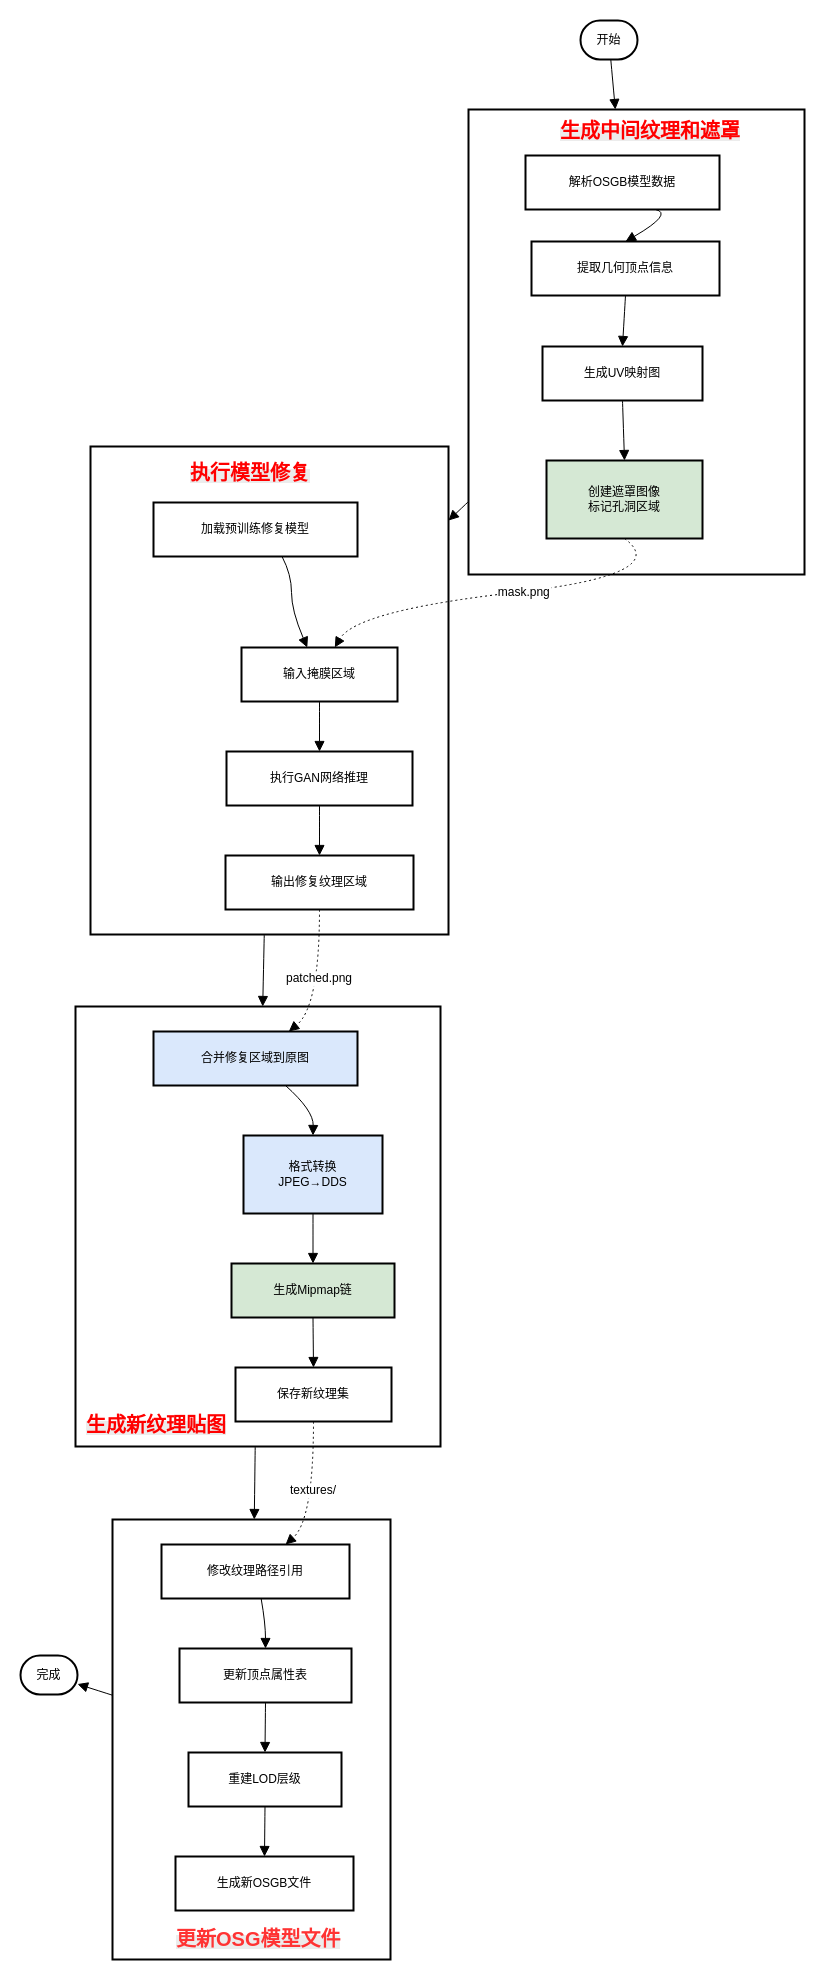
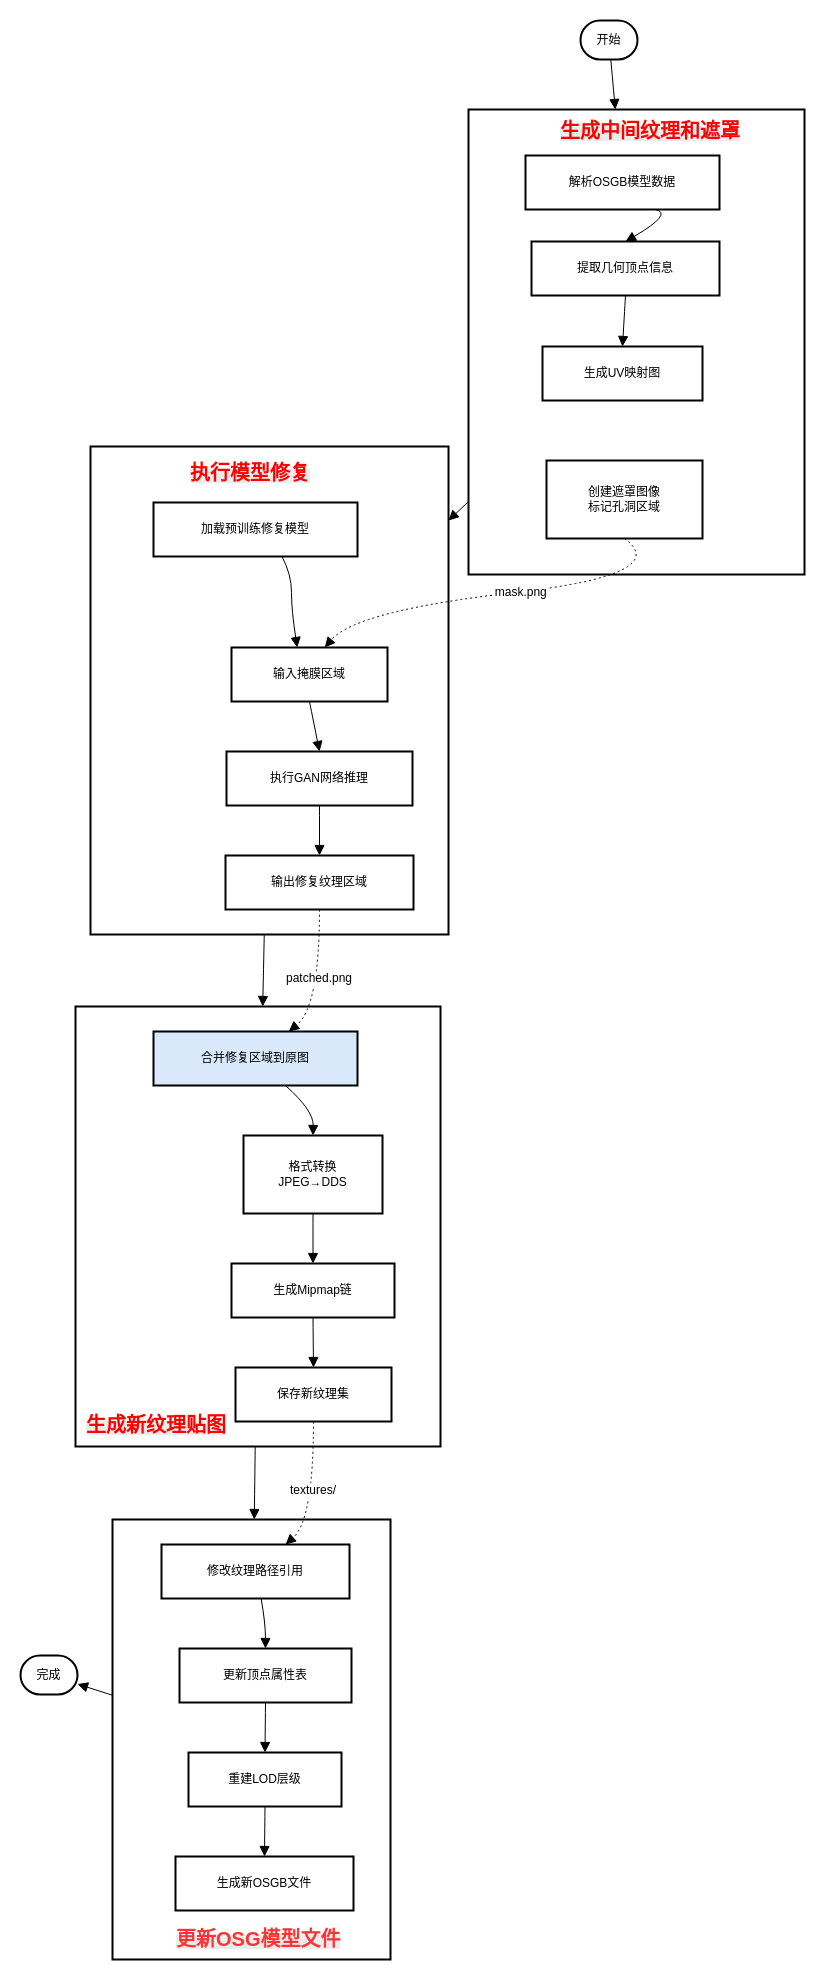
(623, 426) -> none
(625, 500) -> (625, 500)
(320, 675) -> (310, 675)
(313, 1175) -> (313, 1175)
(313, 1291) -> (313, 1291)
